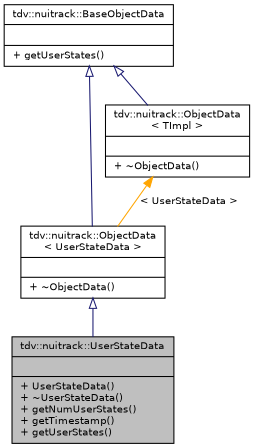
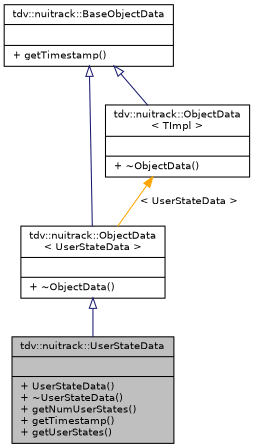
(58, 55) -> (60, 55)
